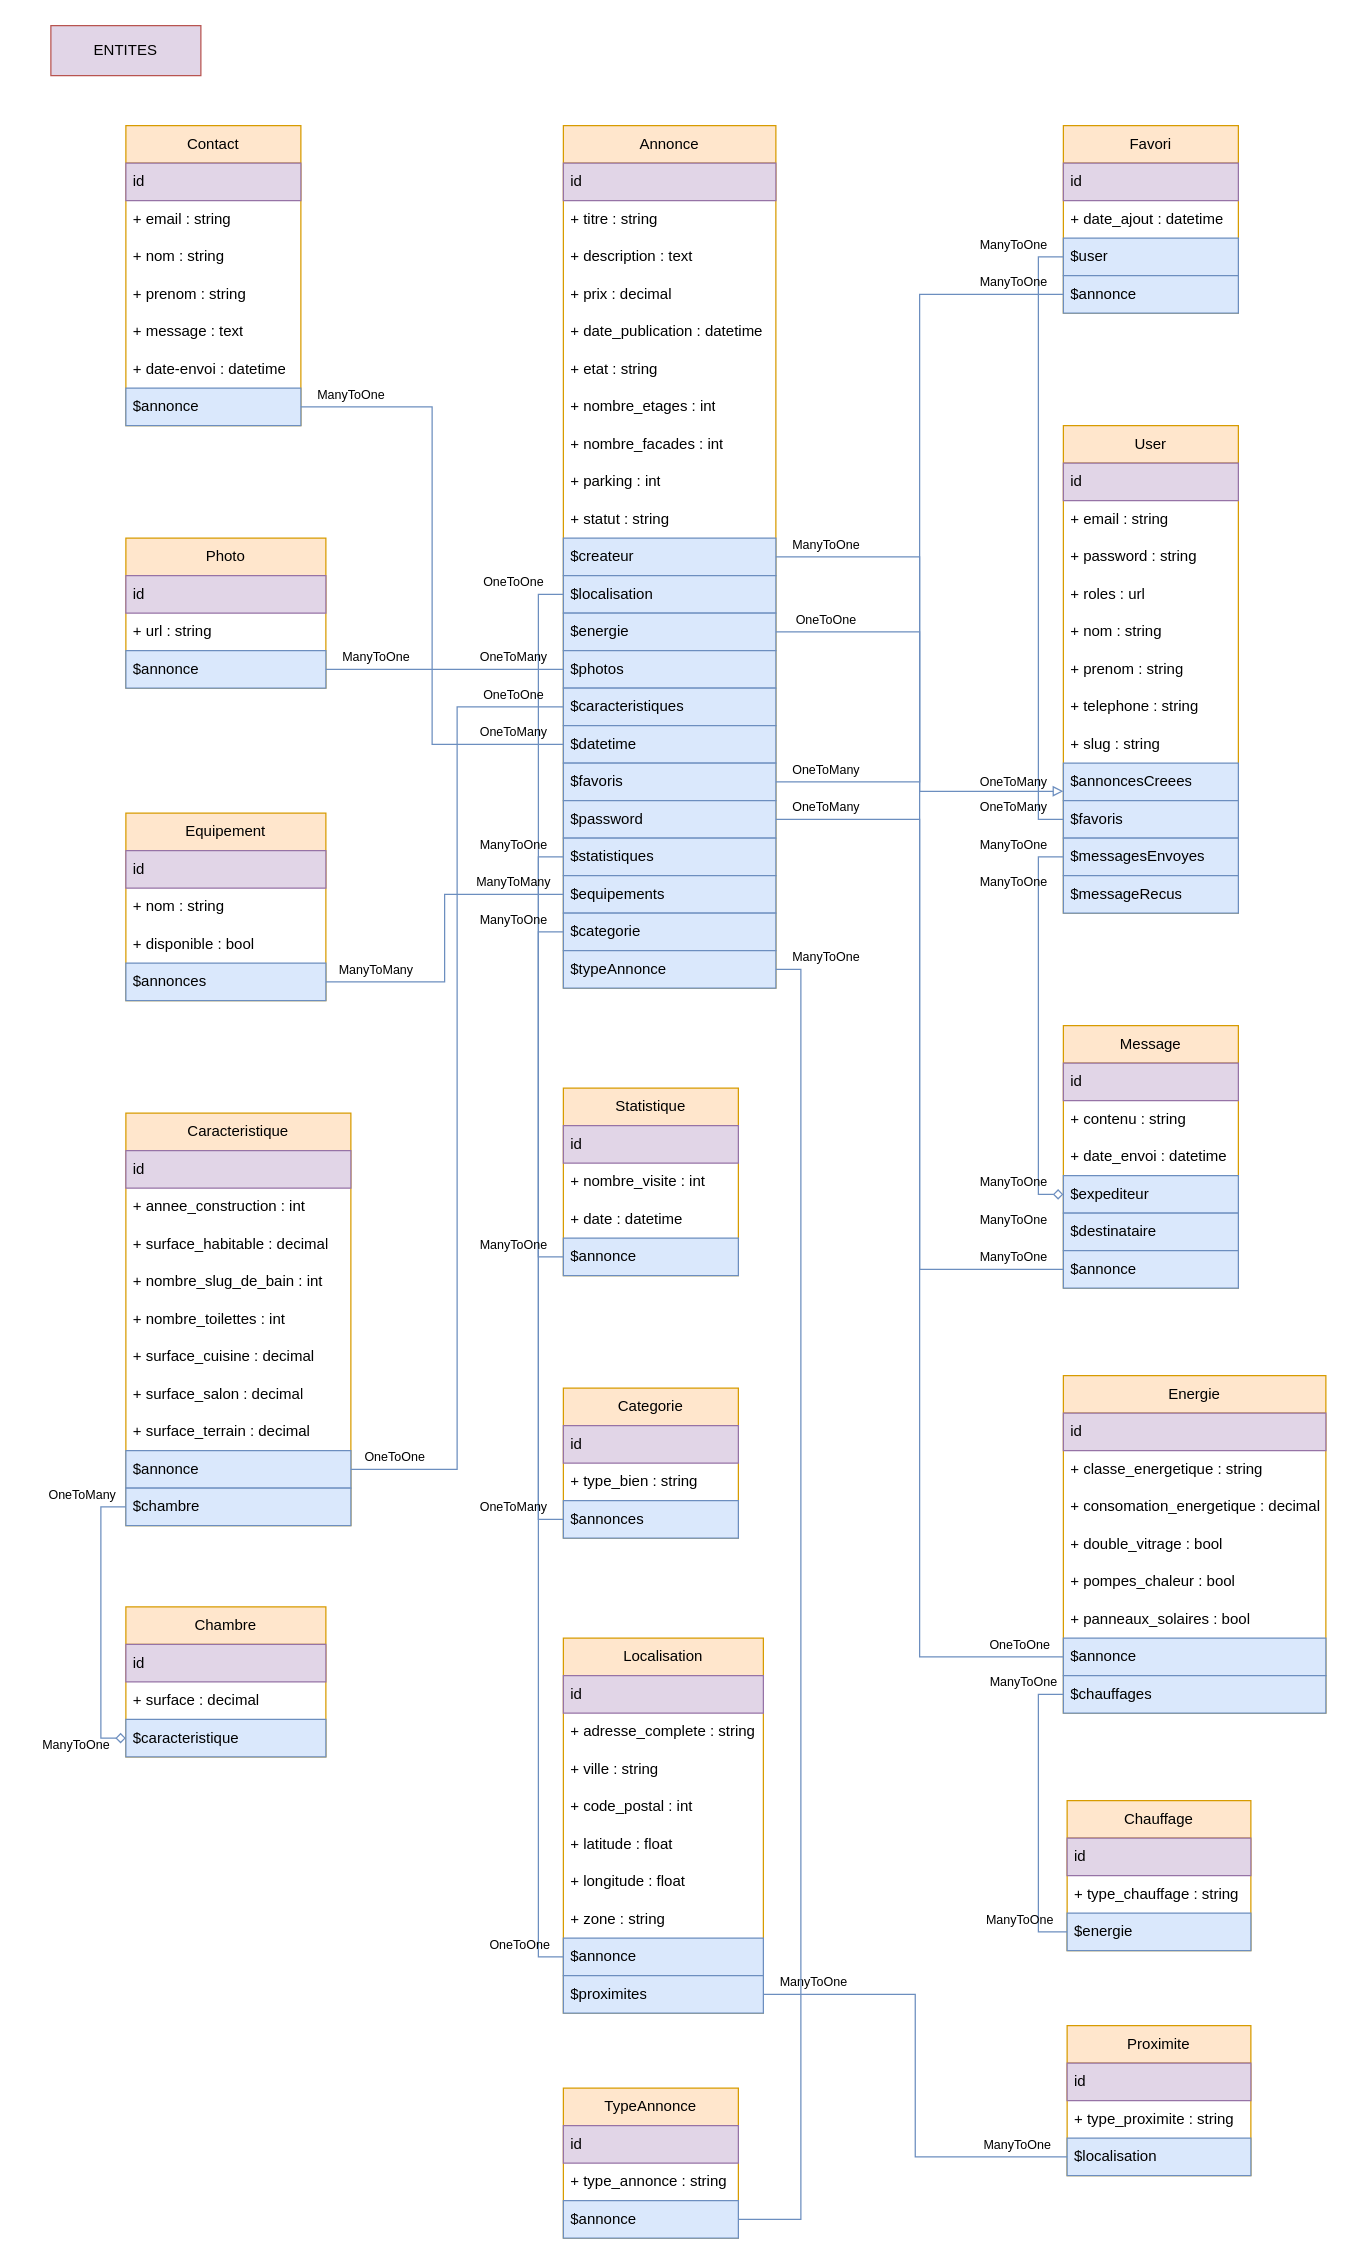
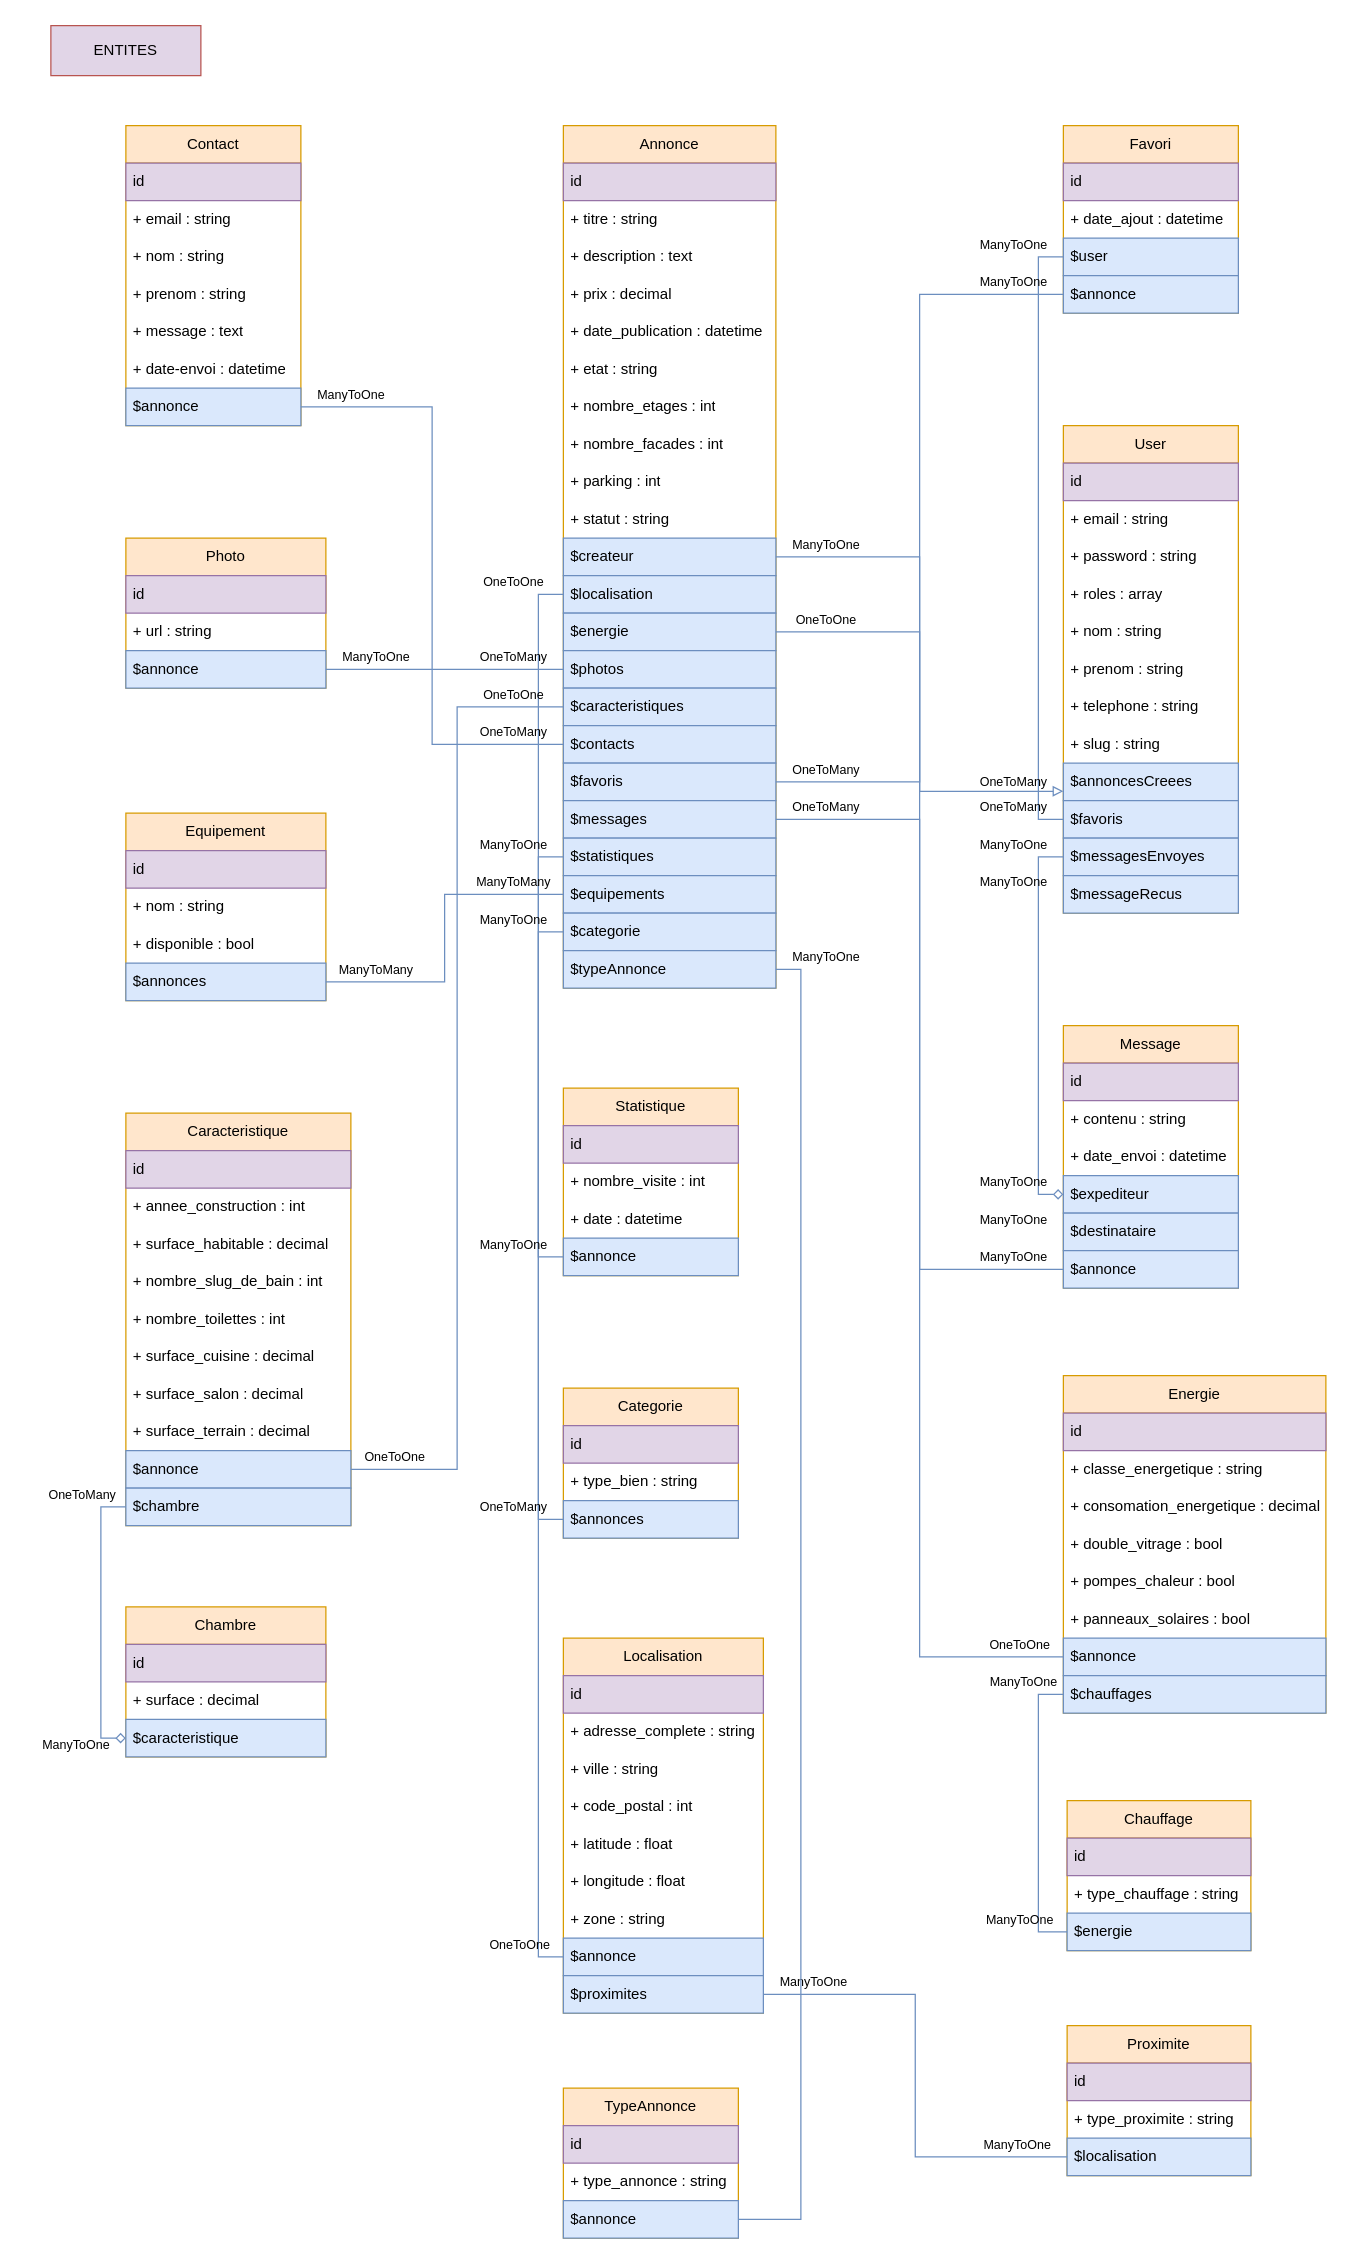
(1114, 594) -> (1124, 594)
(606, 744) -> (608, 744)
(608, 819) -> (608, 819)
